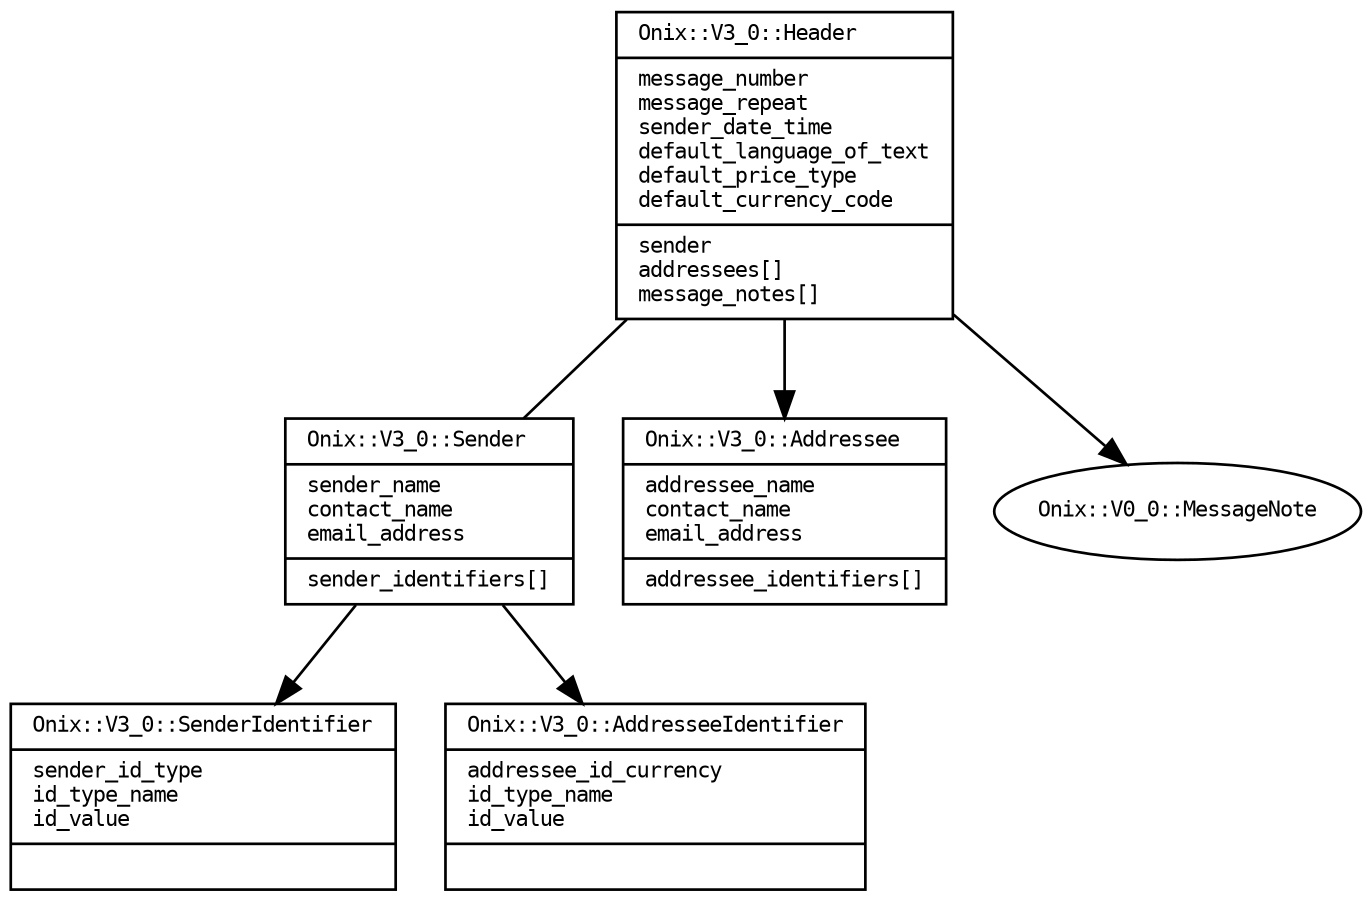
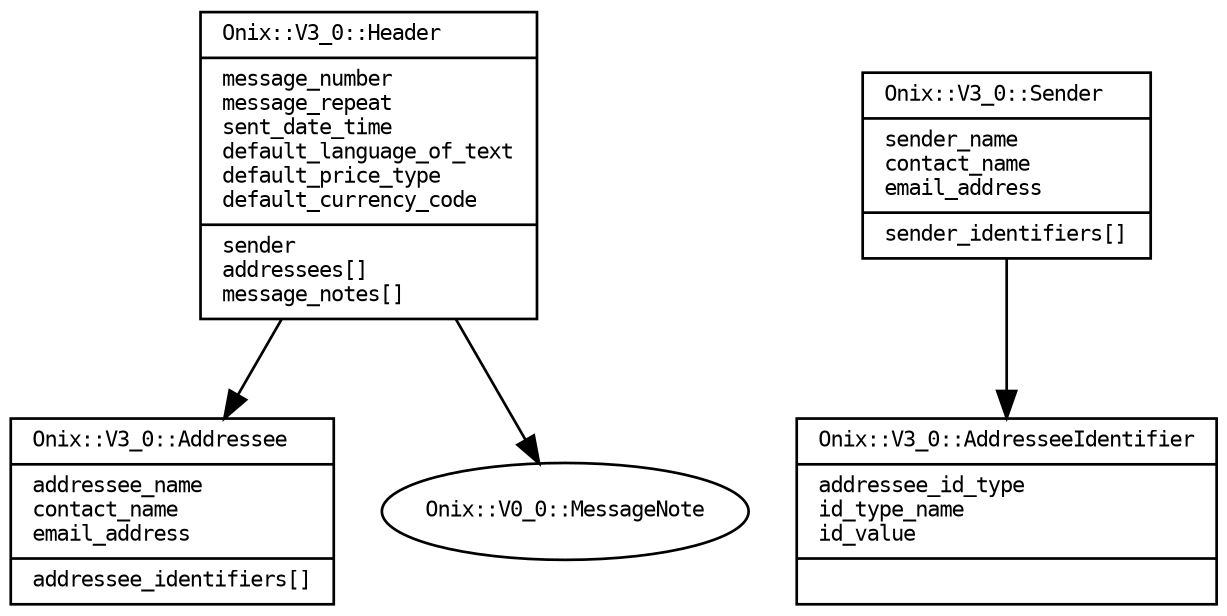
(736, 128) -> (308, 128)
(575, 369) -> none
(595, 771) -> (922, 486)
(203, 797) -> none
